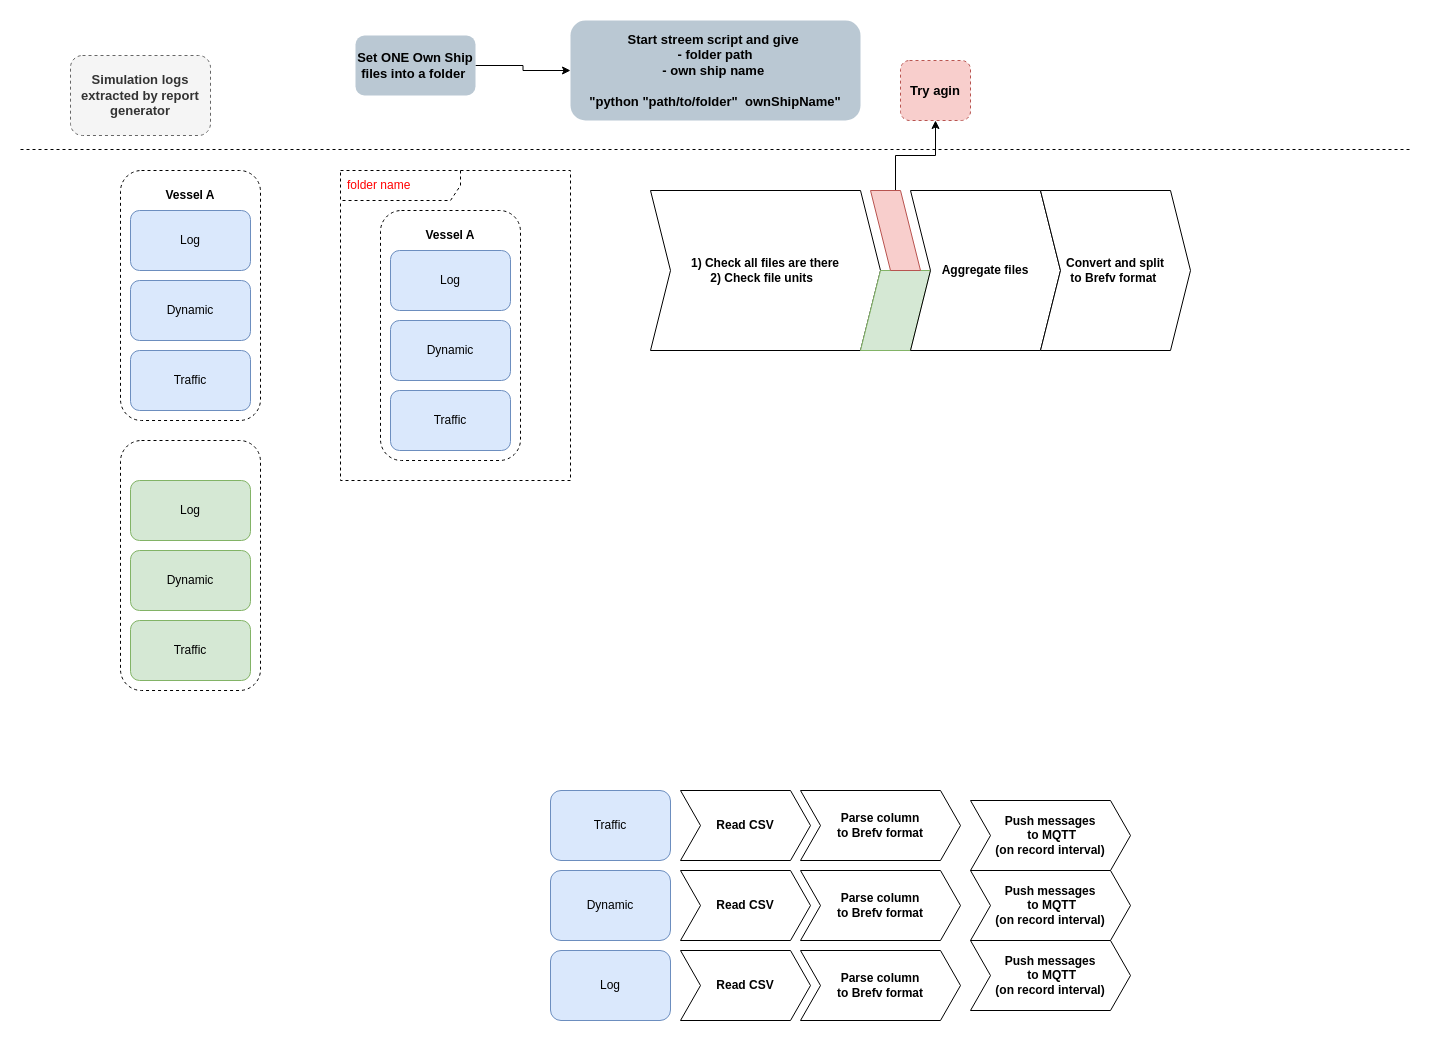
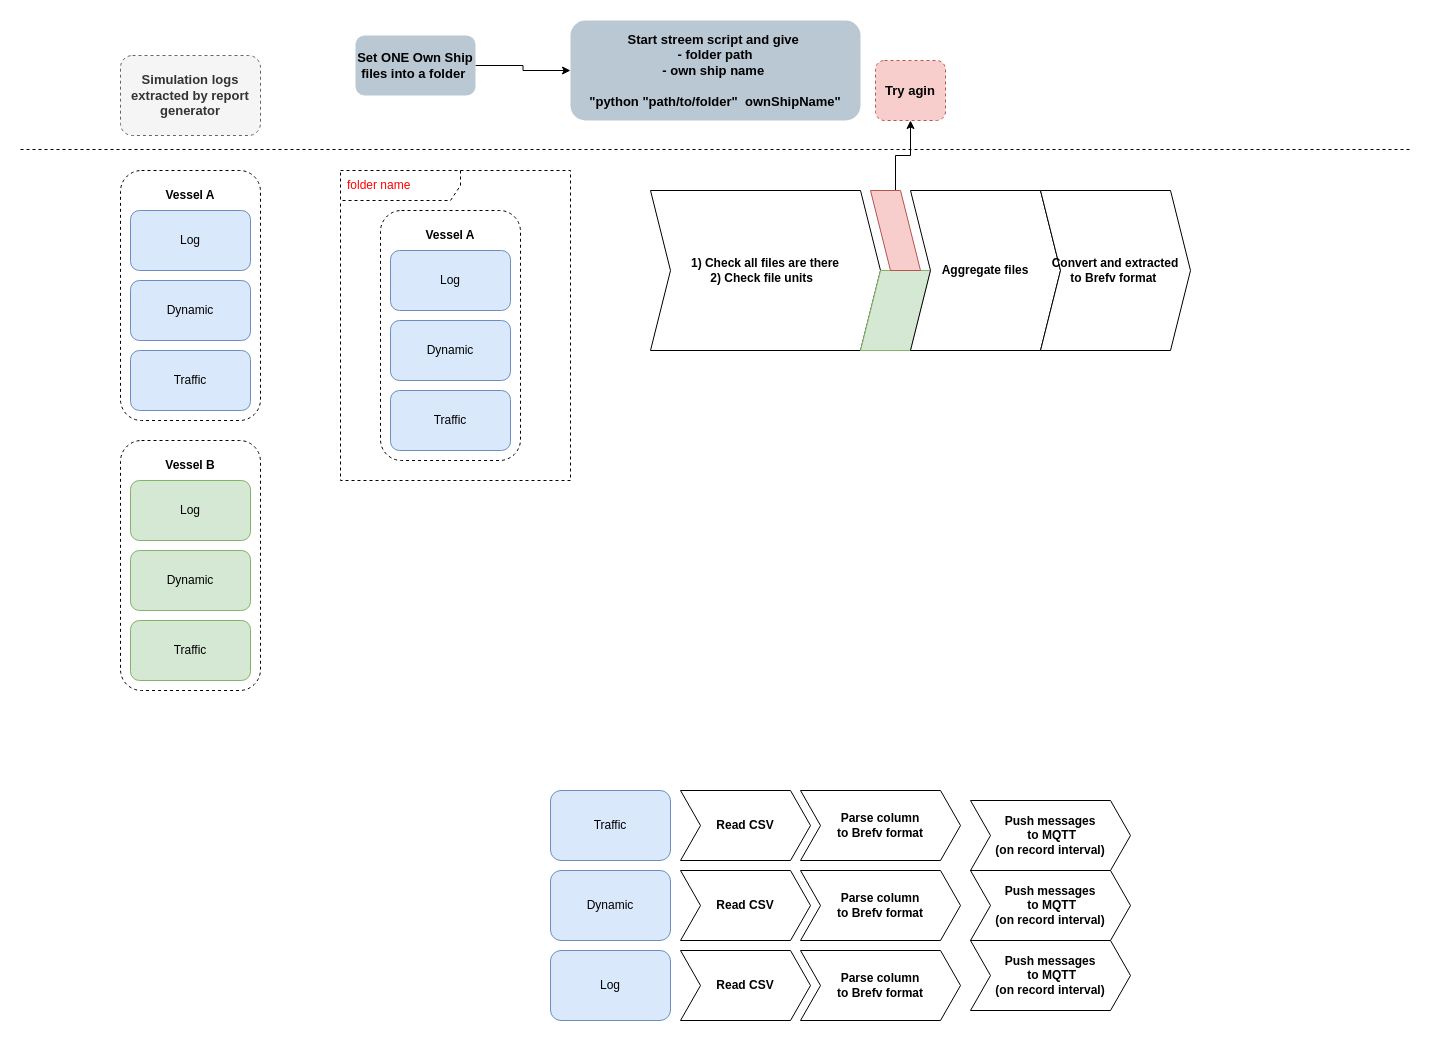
(936, 91) -> (911, 91)
(141, 96) -> (191, 96)
(1116, 271) -> (1116, 271)
none -> (191, 466)
